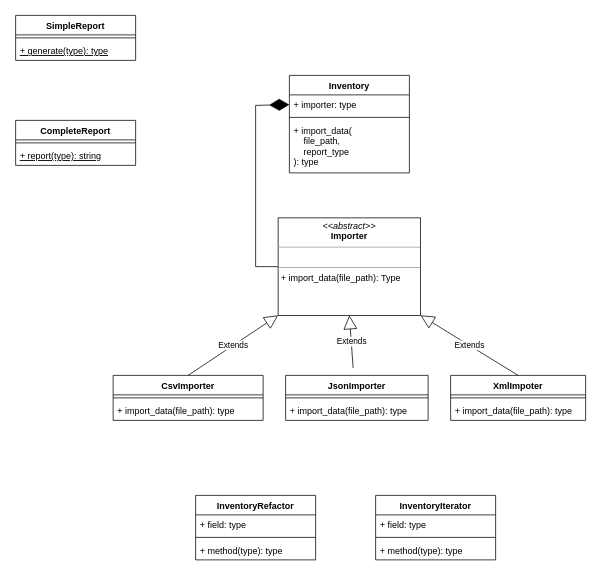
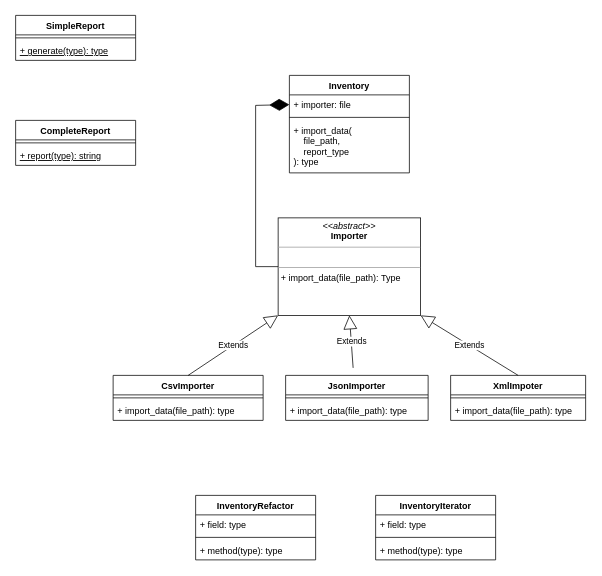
(329, 105) -> (327, 105)
